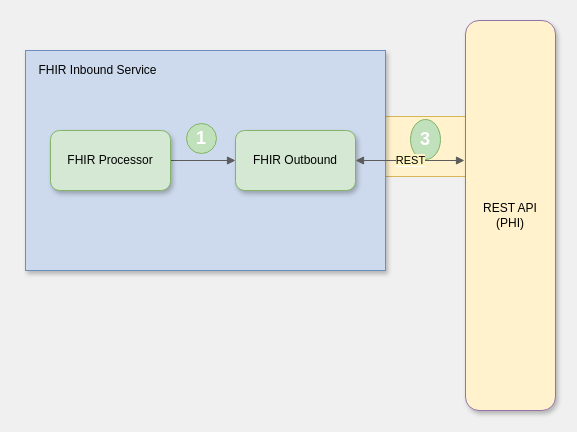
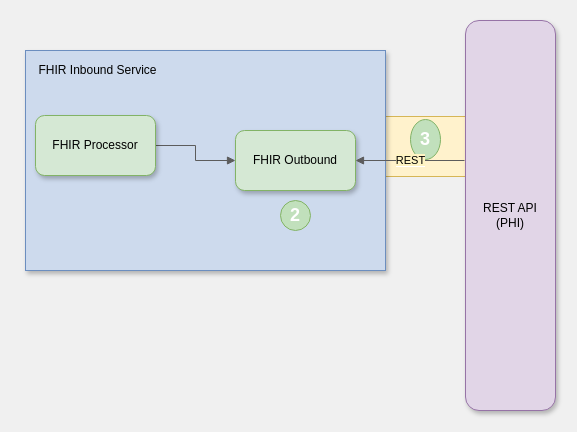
(202, 139) -> none
(111, 161) -> (96, 146)
(455, 161) -> (458, 161)
none -> (296, 216)
(511, 216) -> (511, 216)
